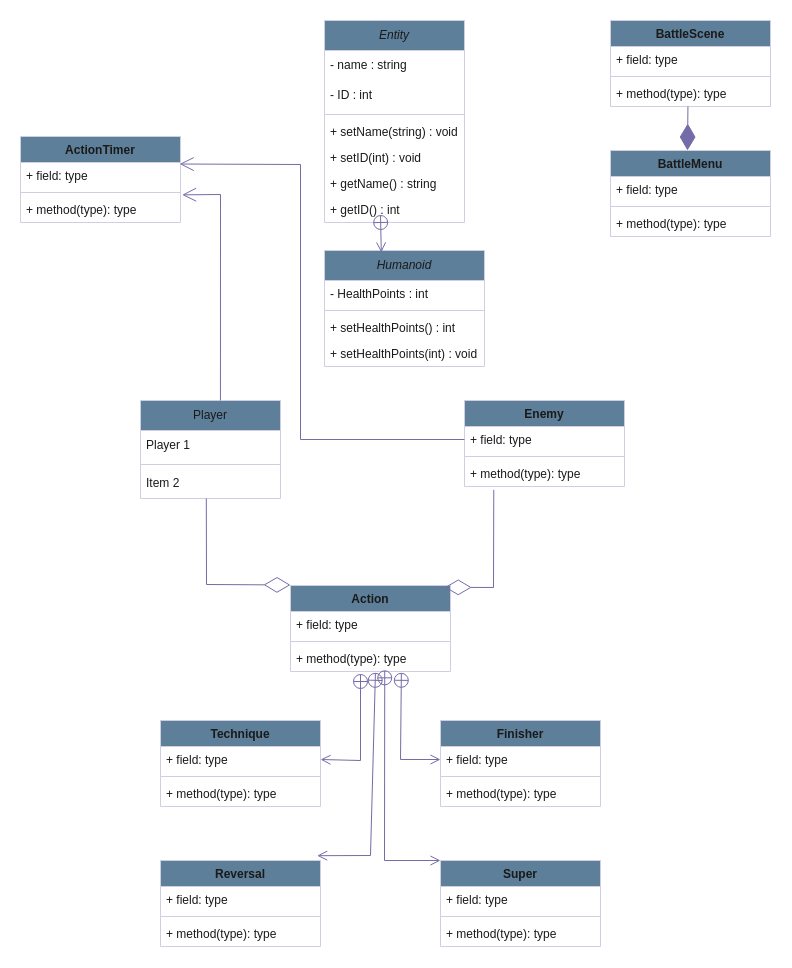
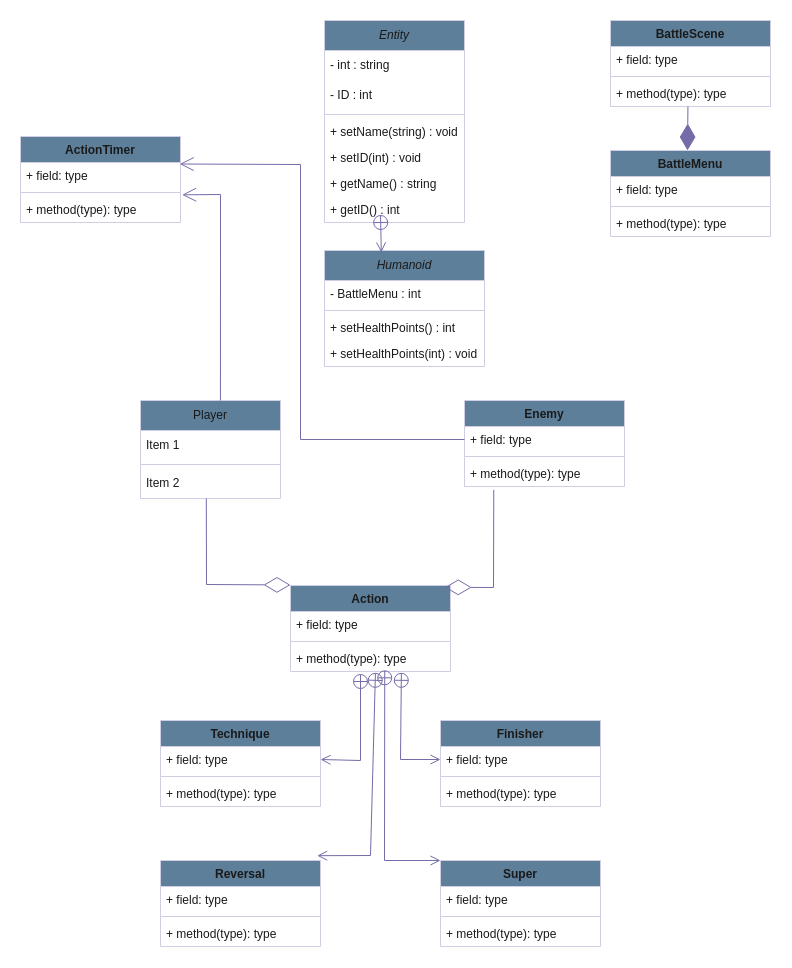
(373, 66) -> (368, 66)
(387, 295) -> (382, 295)
(170, 446) -> (165, 446)
